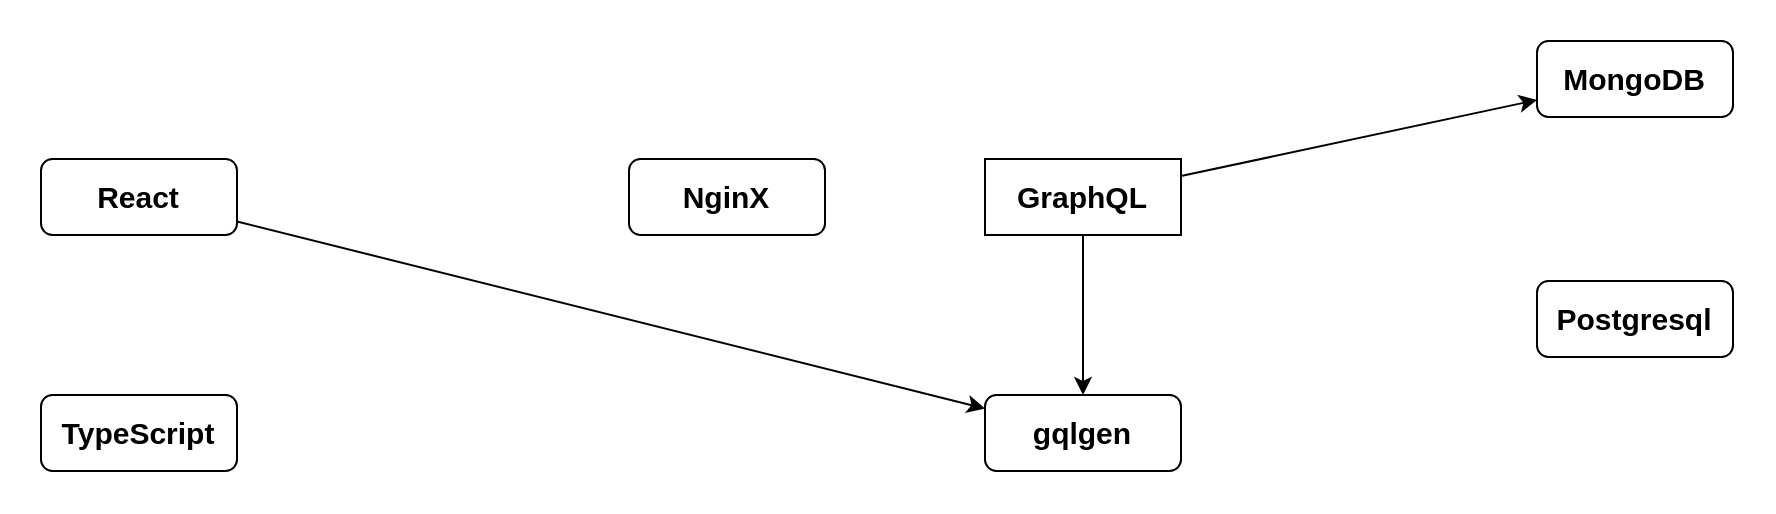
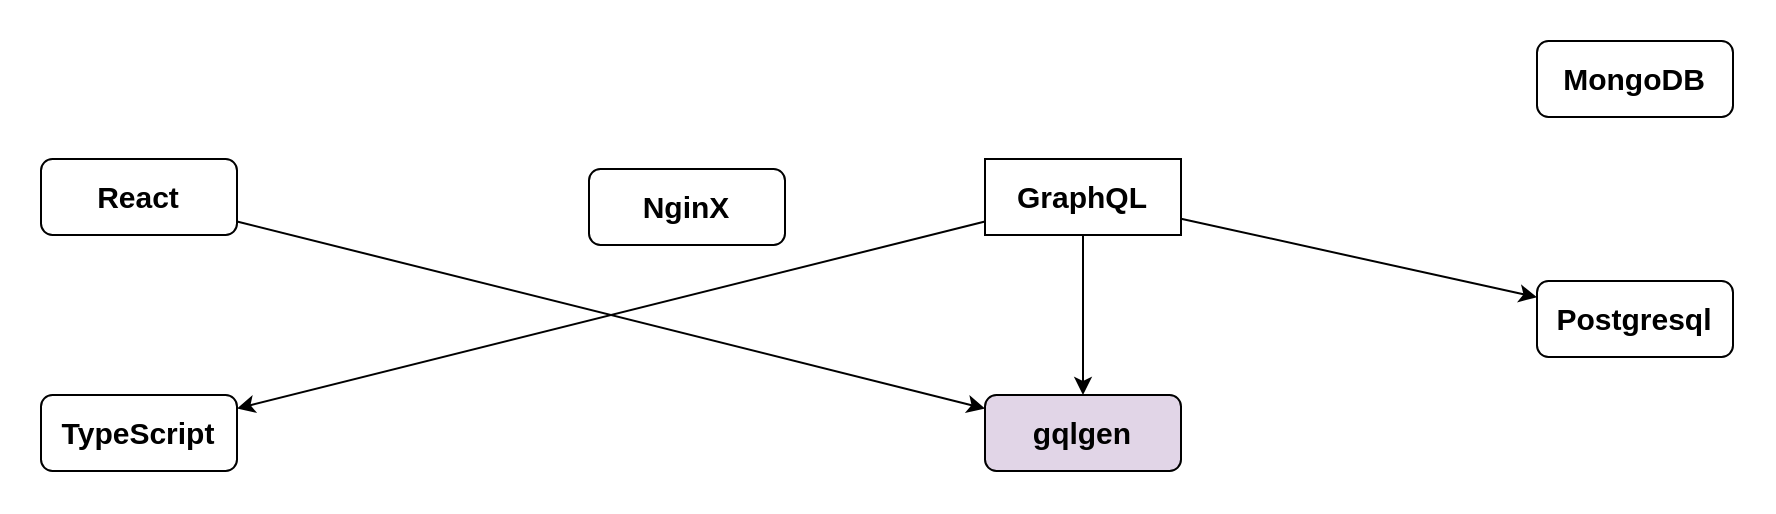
(1352, 139) -> (802, 267)
(727, 197) -> (687, 207)
none -> (1352, 257)
(1083, 433) -> (1083, 433)
